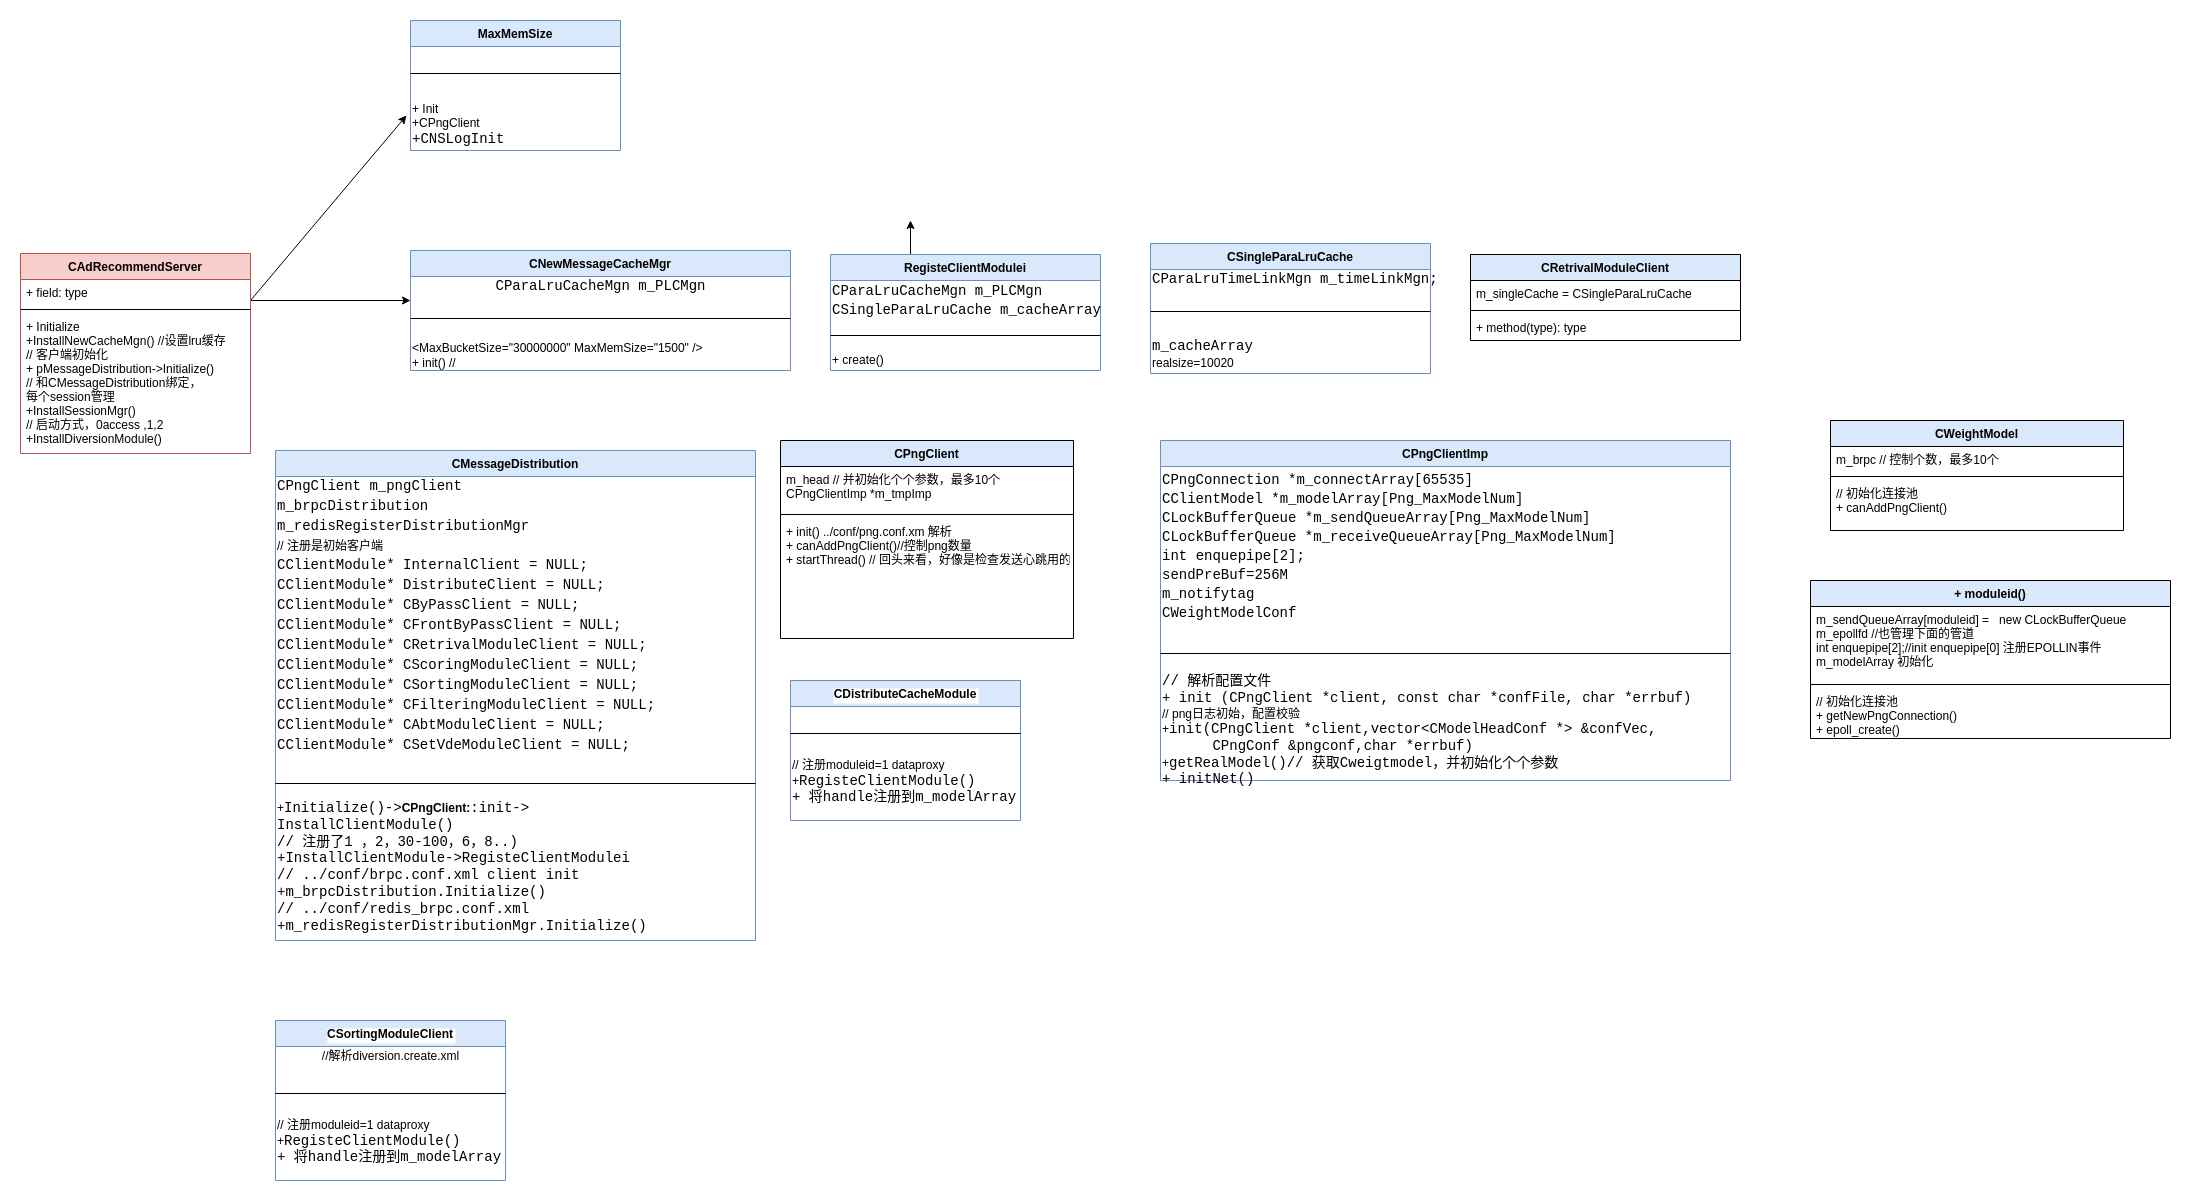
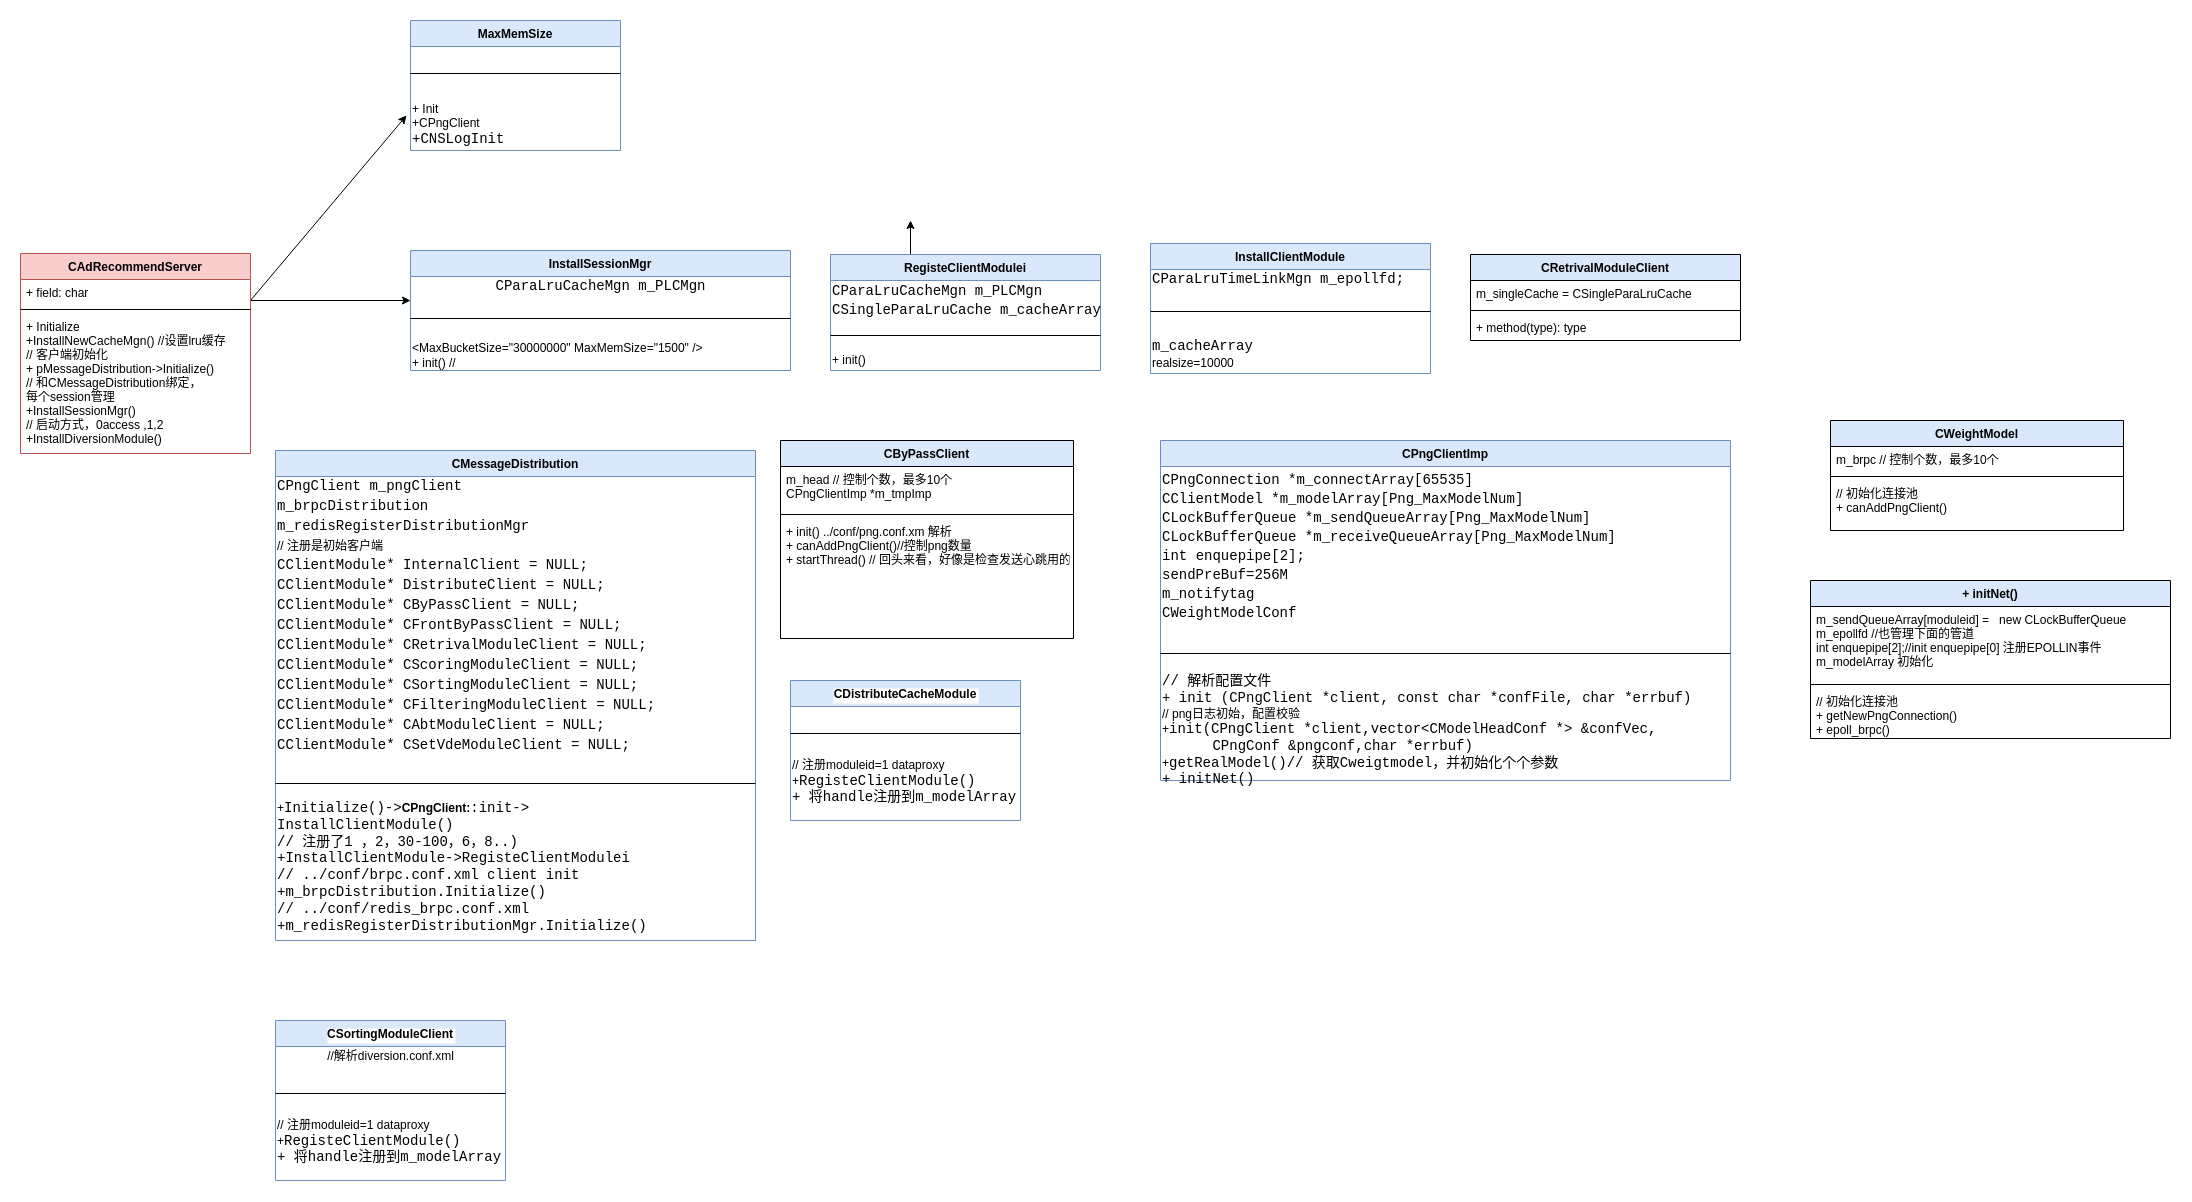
(1290, 257) -> (1290, 257)
(600, 264) -> (600, 264)
(1259, 280) -> (1246, 280)
(62, 293) -> (62, 293)
(1196, 354) -> (1196, 354)
(865, 361) -> (855, 361)
(927, 454) -> (927, 454)
(895, 480) -> (871, 480)
(1990, 594) -> (1990, 594)
(1861, 702) -> (1861, 702)
(391, 1057) -> (391, 1057)
